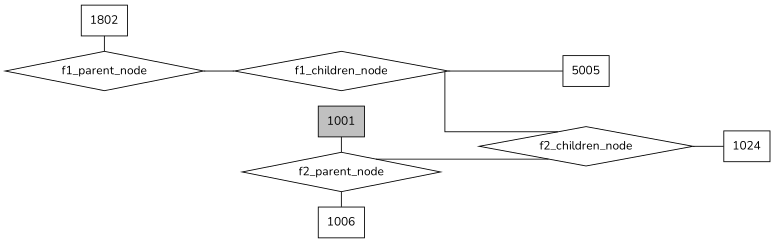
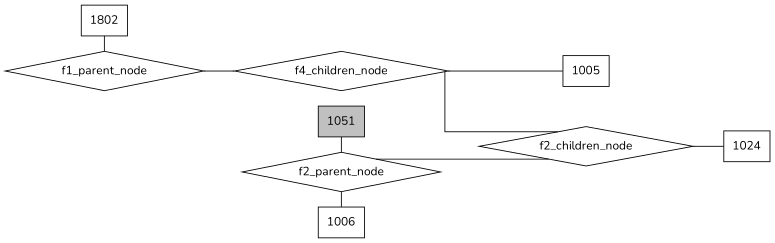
(341, 71) -> (341, 71)
(586, 71) -> (586, 71)
(341, 121) -> (341, 121)
